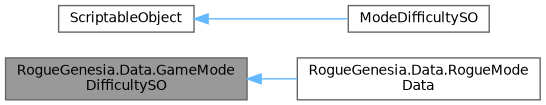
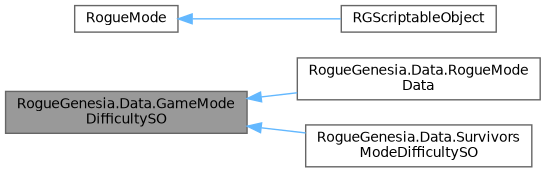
(126, 19) -> (126, 19)
(419, 19) -> (419, 19)
none -> (419, 146)
